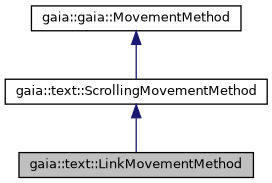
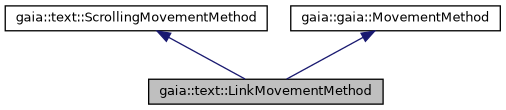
(136, 62) -> (325, 58)
